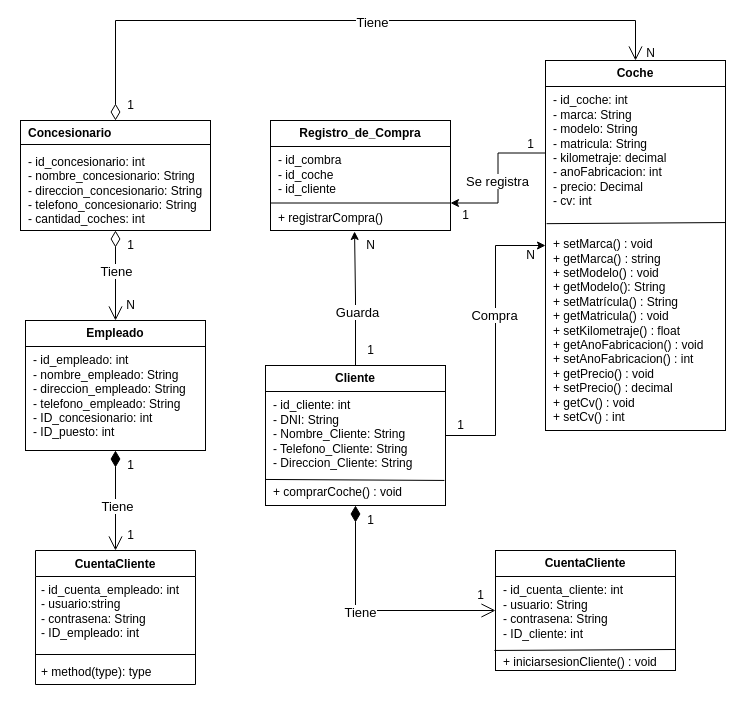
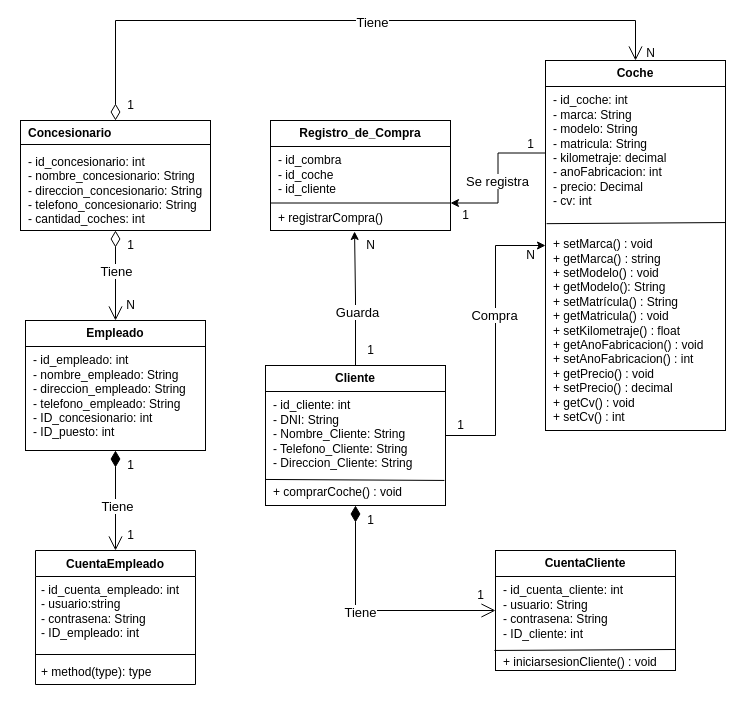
(116, 565) -> (116, 565)
